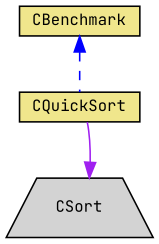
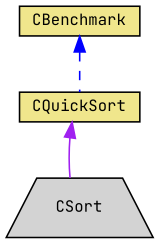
(90, 142) -> (69, 158)
